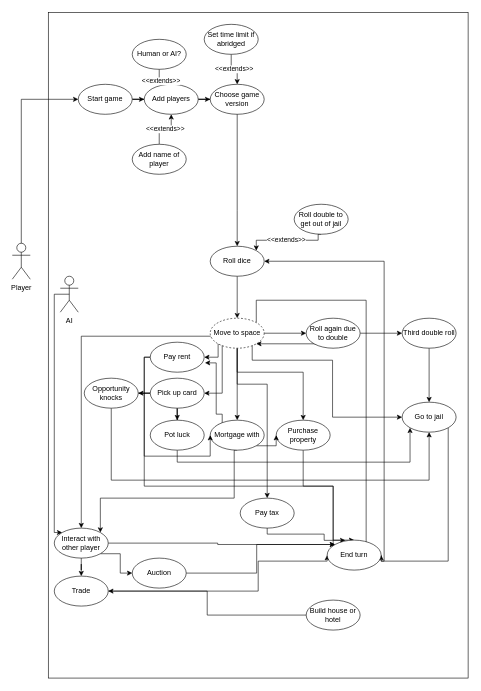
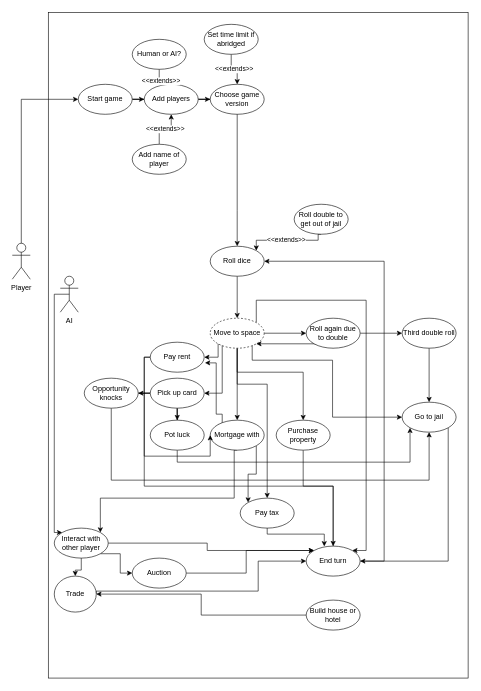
(81, 336) -> none
(276, 445) -> (248, 474)
(354, 555) -> (333, 561)
(81, 591) -> (75, 594)
